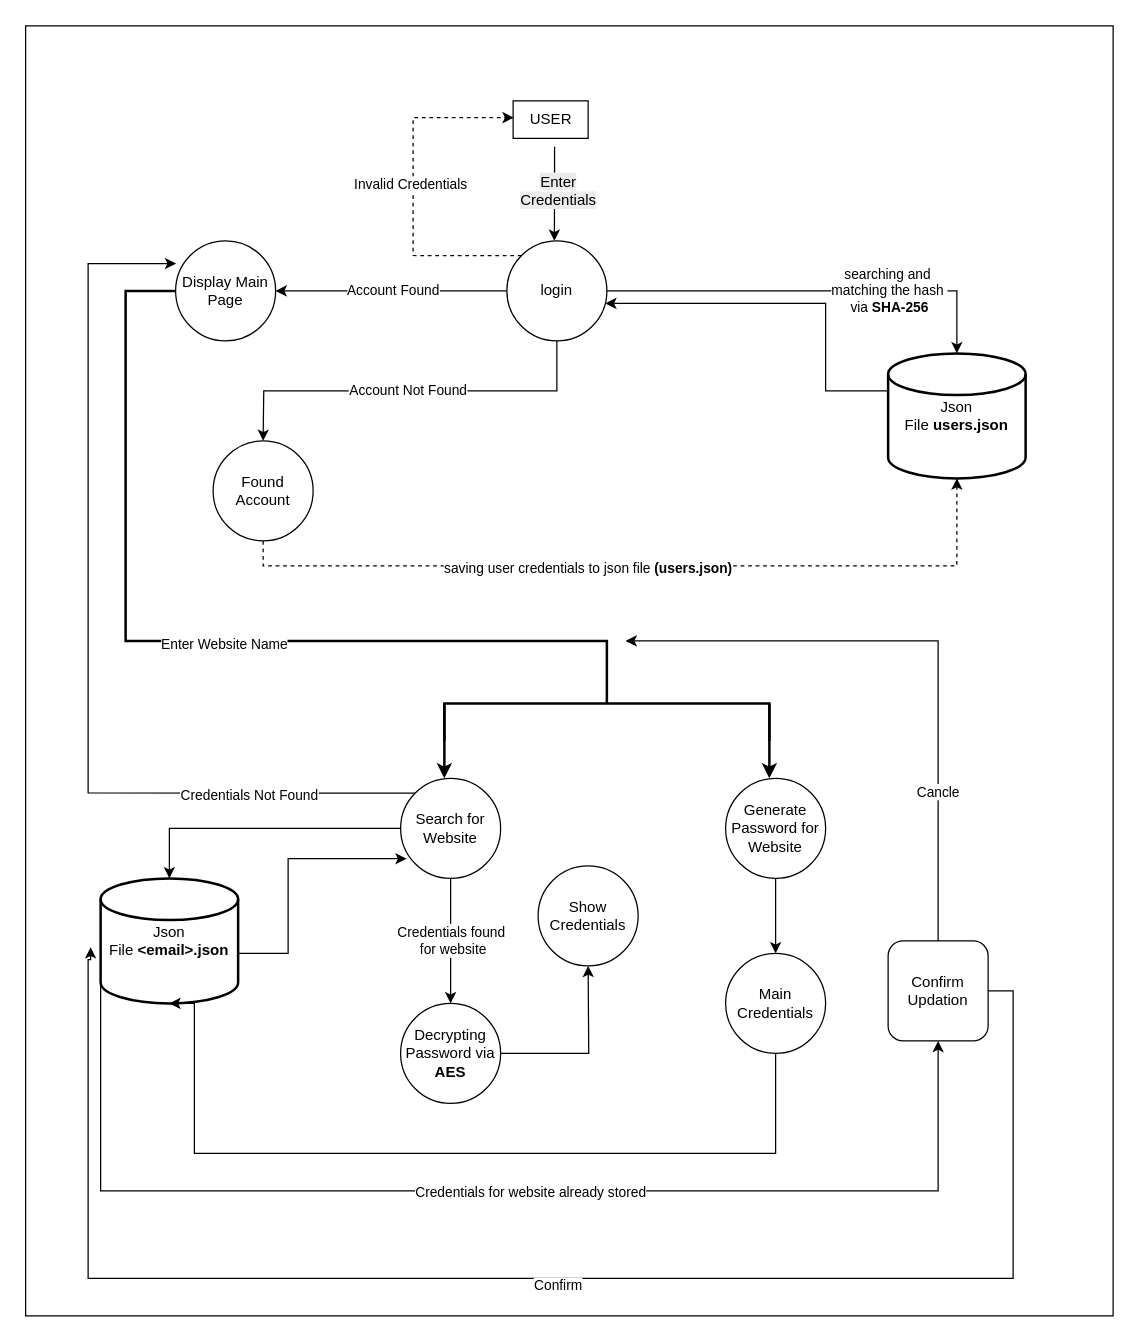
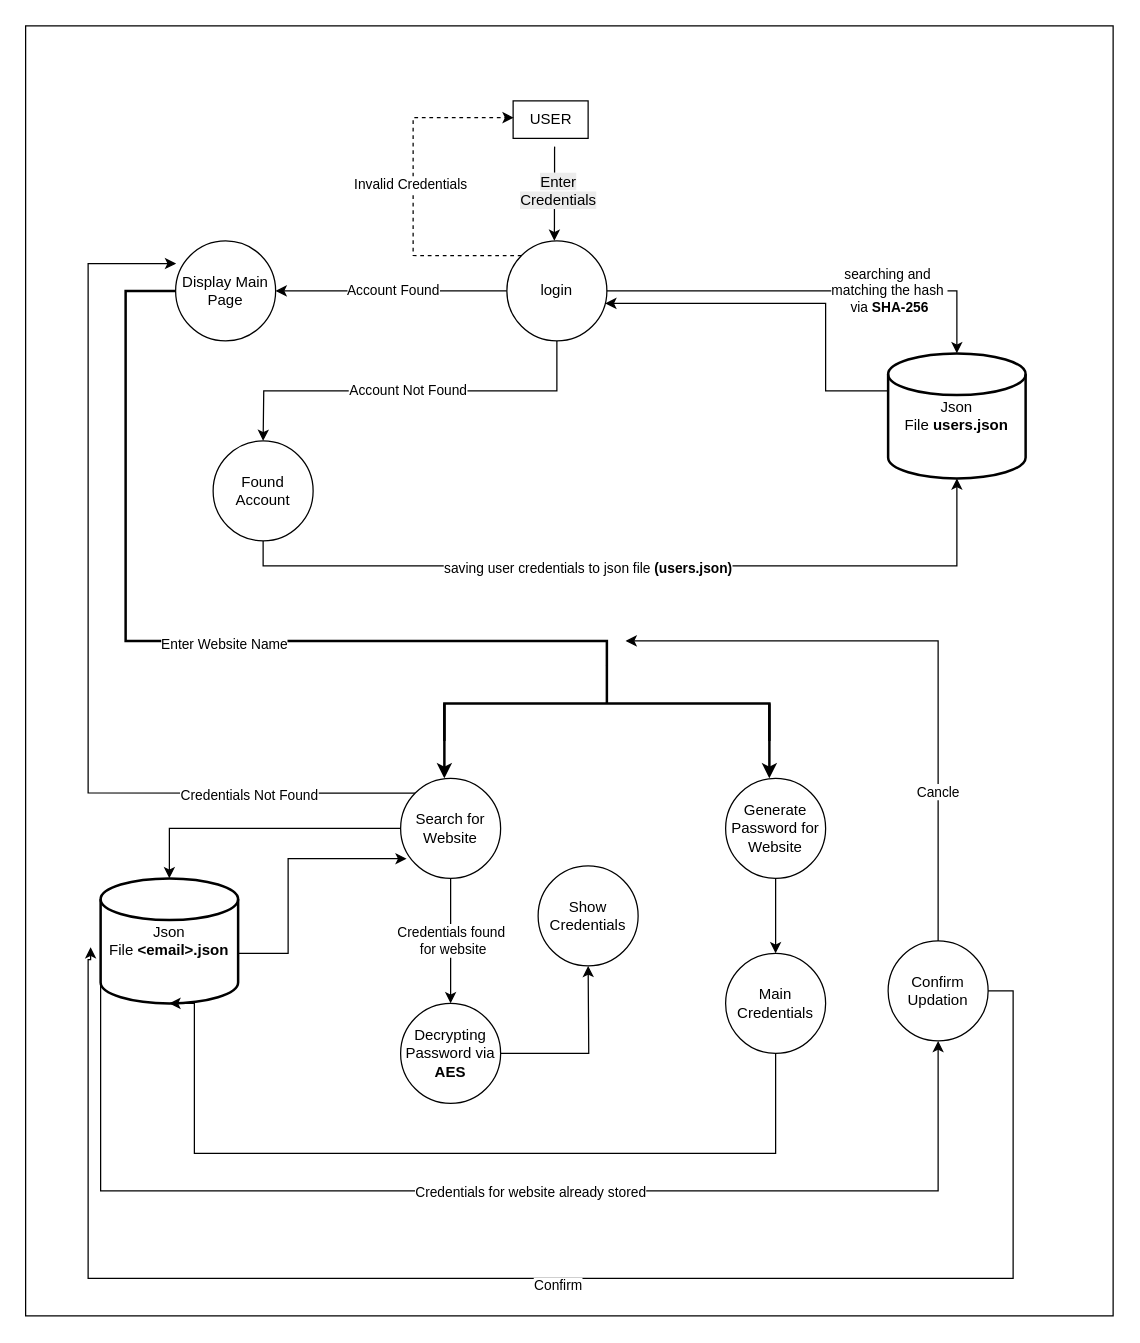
(884, 566) -> (884, 566)
(938, 991) -> (938, 991)
